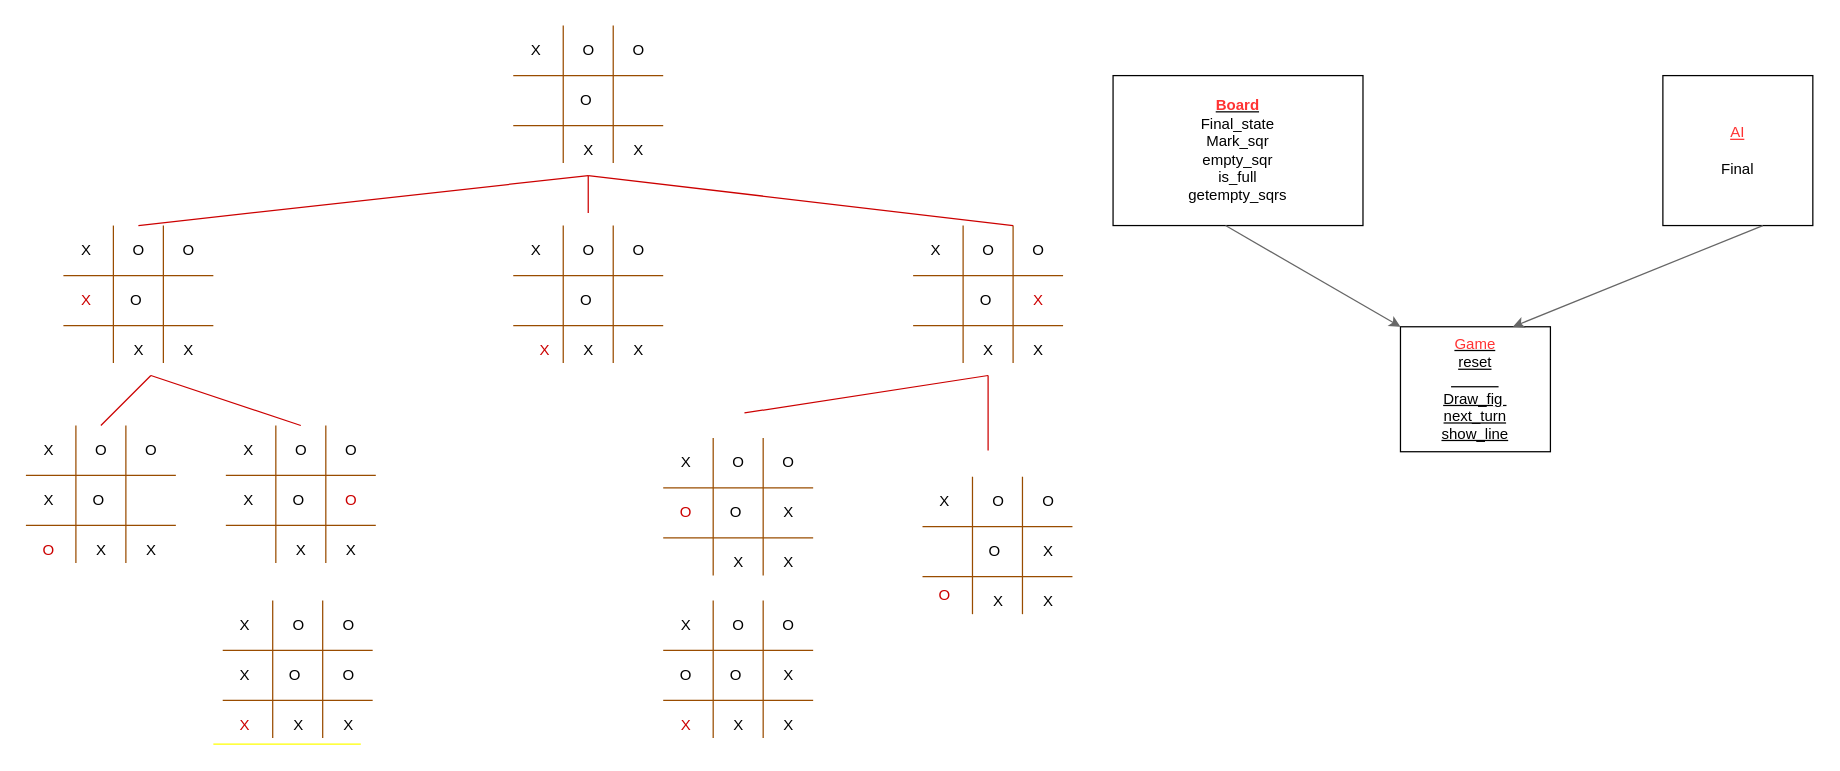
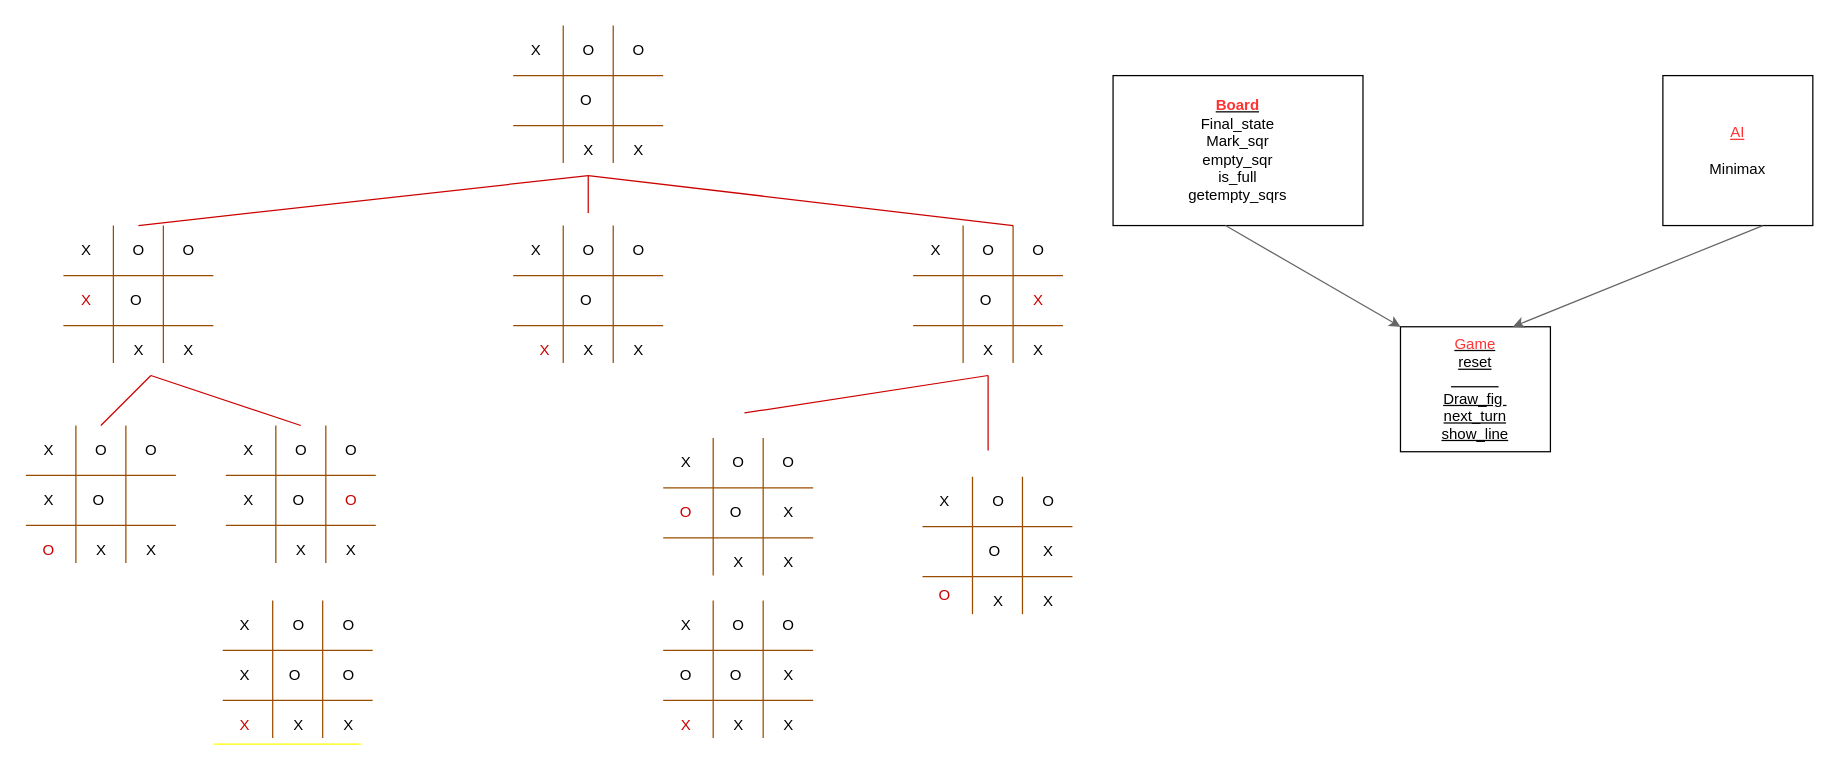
(1738, 151) -> (1738, 151)
